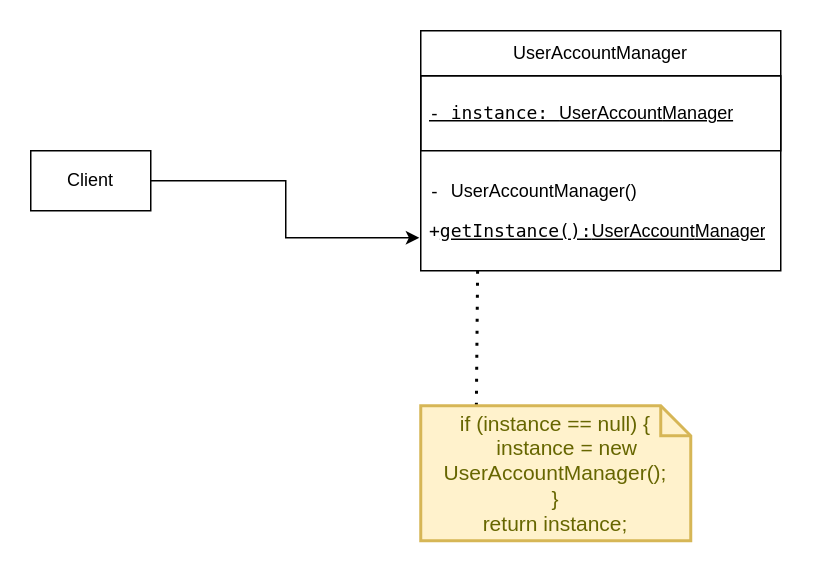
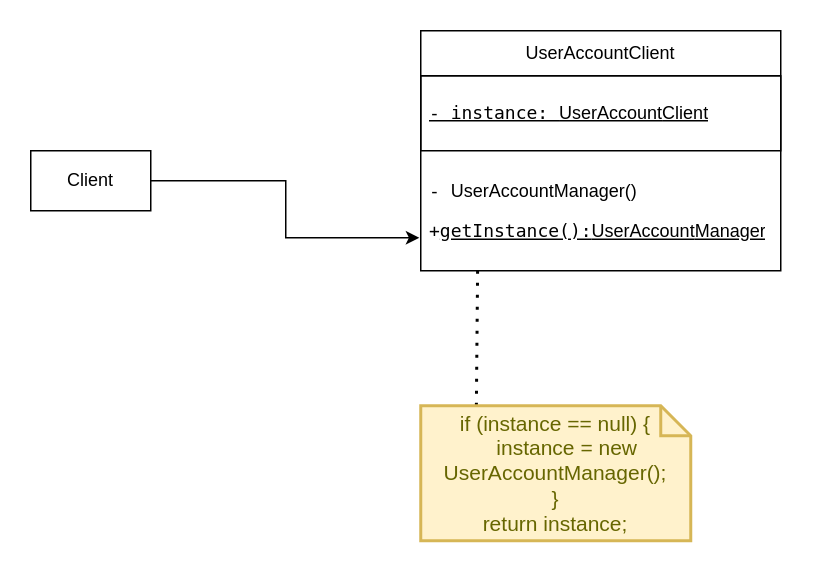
(601, 53) -> (601, 53)
(574, 113) -> (564, 113)
